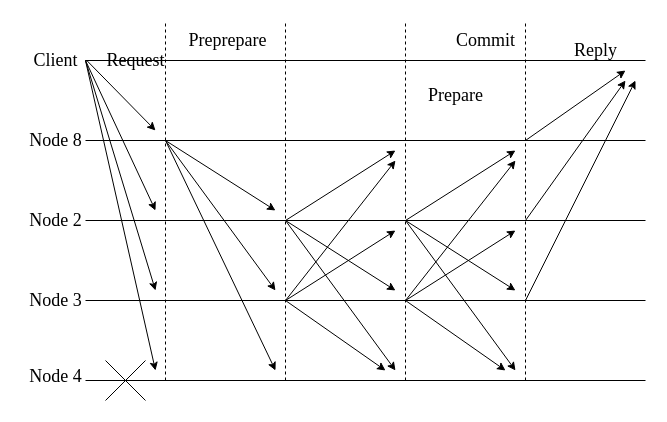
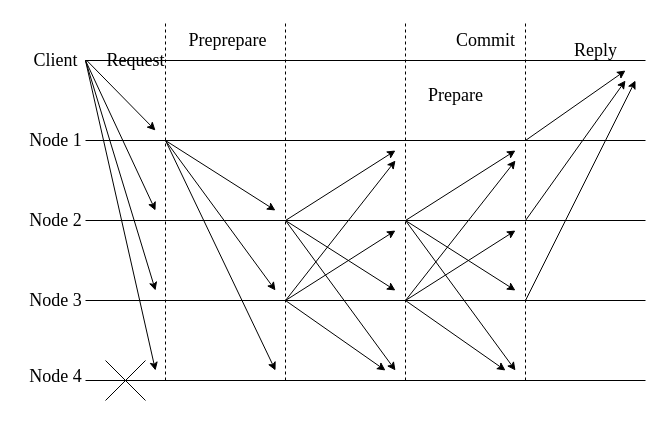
(56, 141) -> (56, 141)
